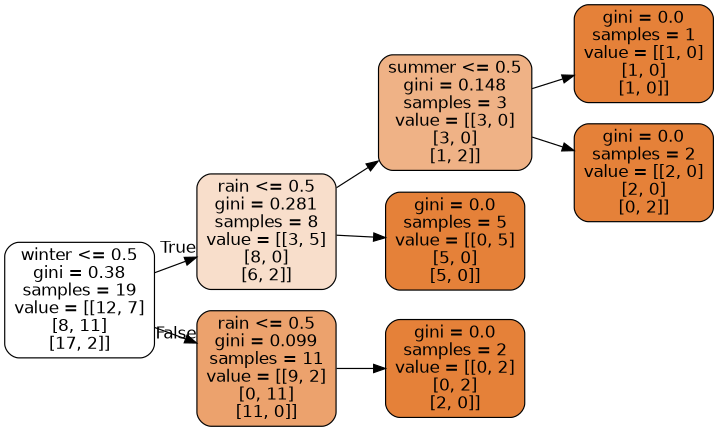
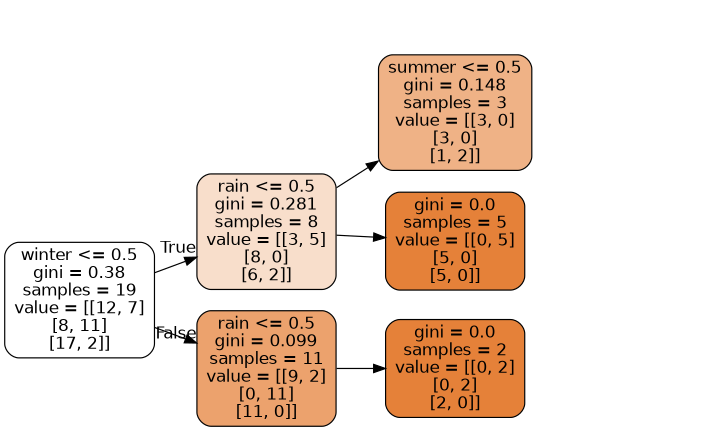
(644, 54) -> none
(644, 173) -> none
